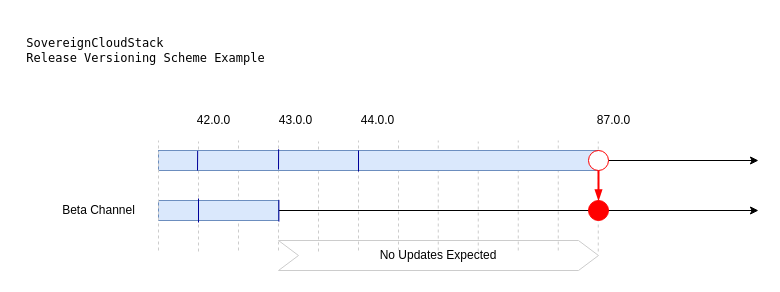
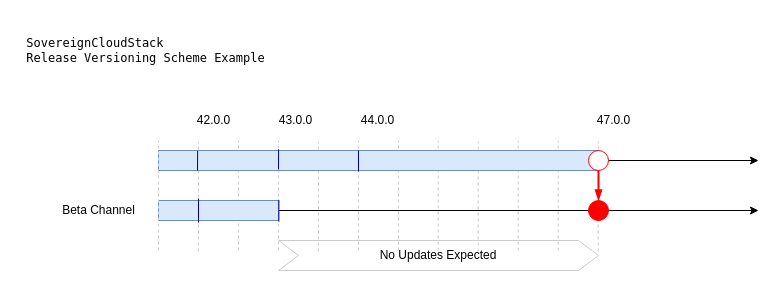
(614, 121) -> (614, 121)
